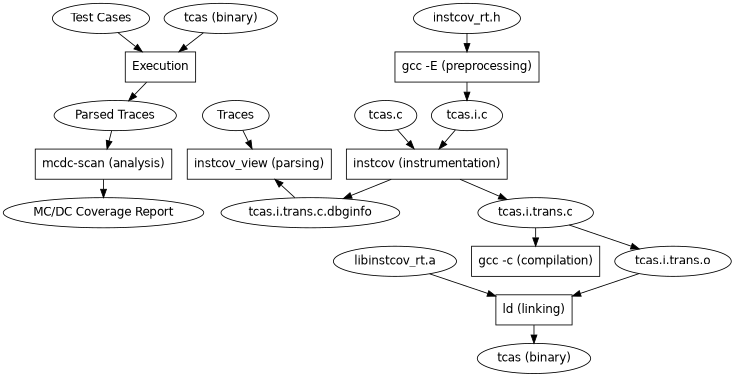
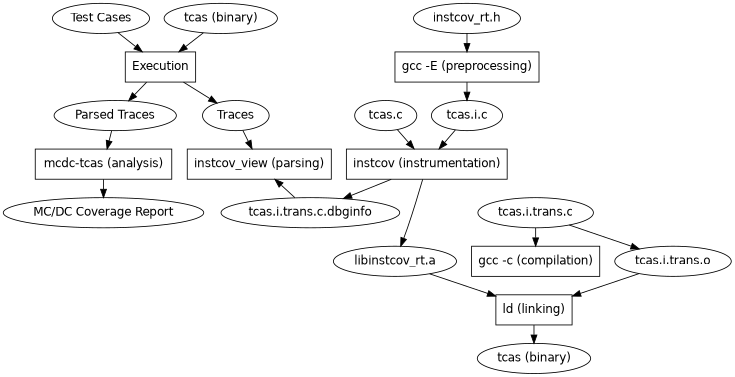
none -> (197, 90)
(104, 164) -> (104, 164)
(480, 188) -> (414, 209)
